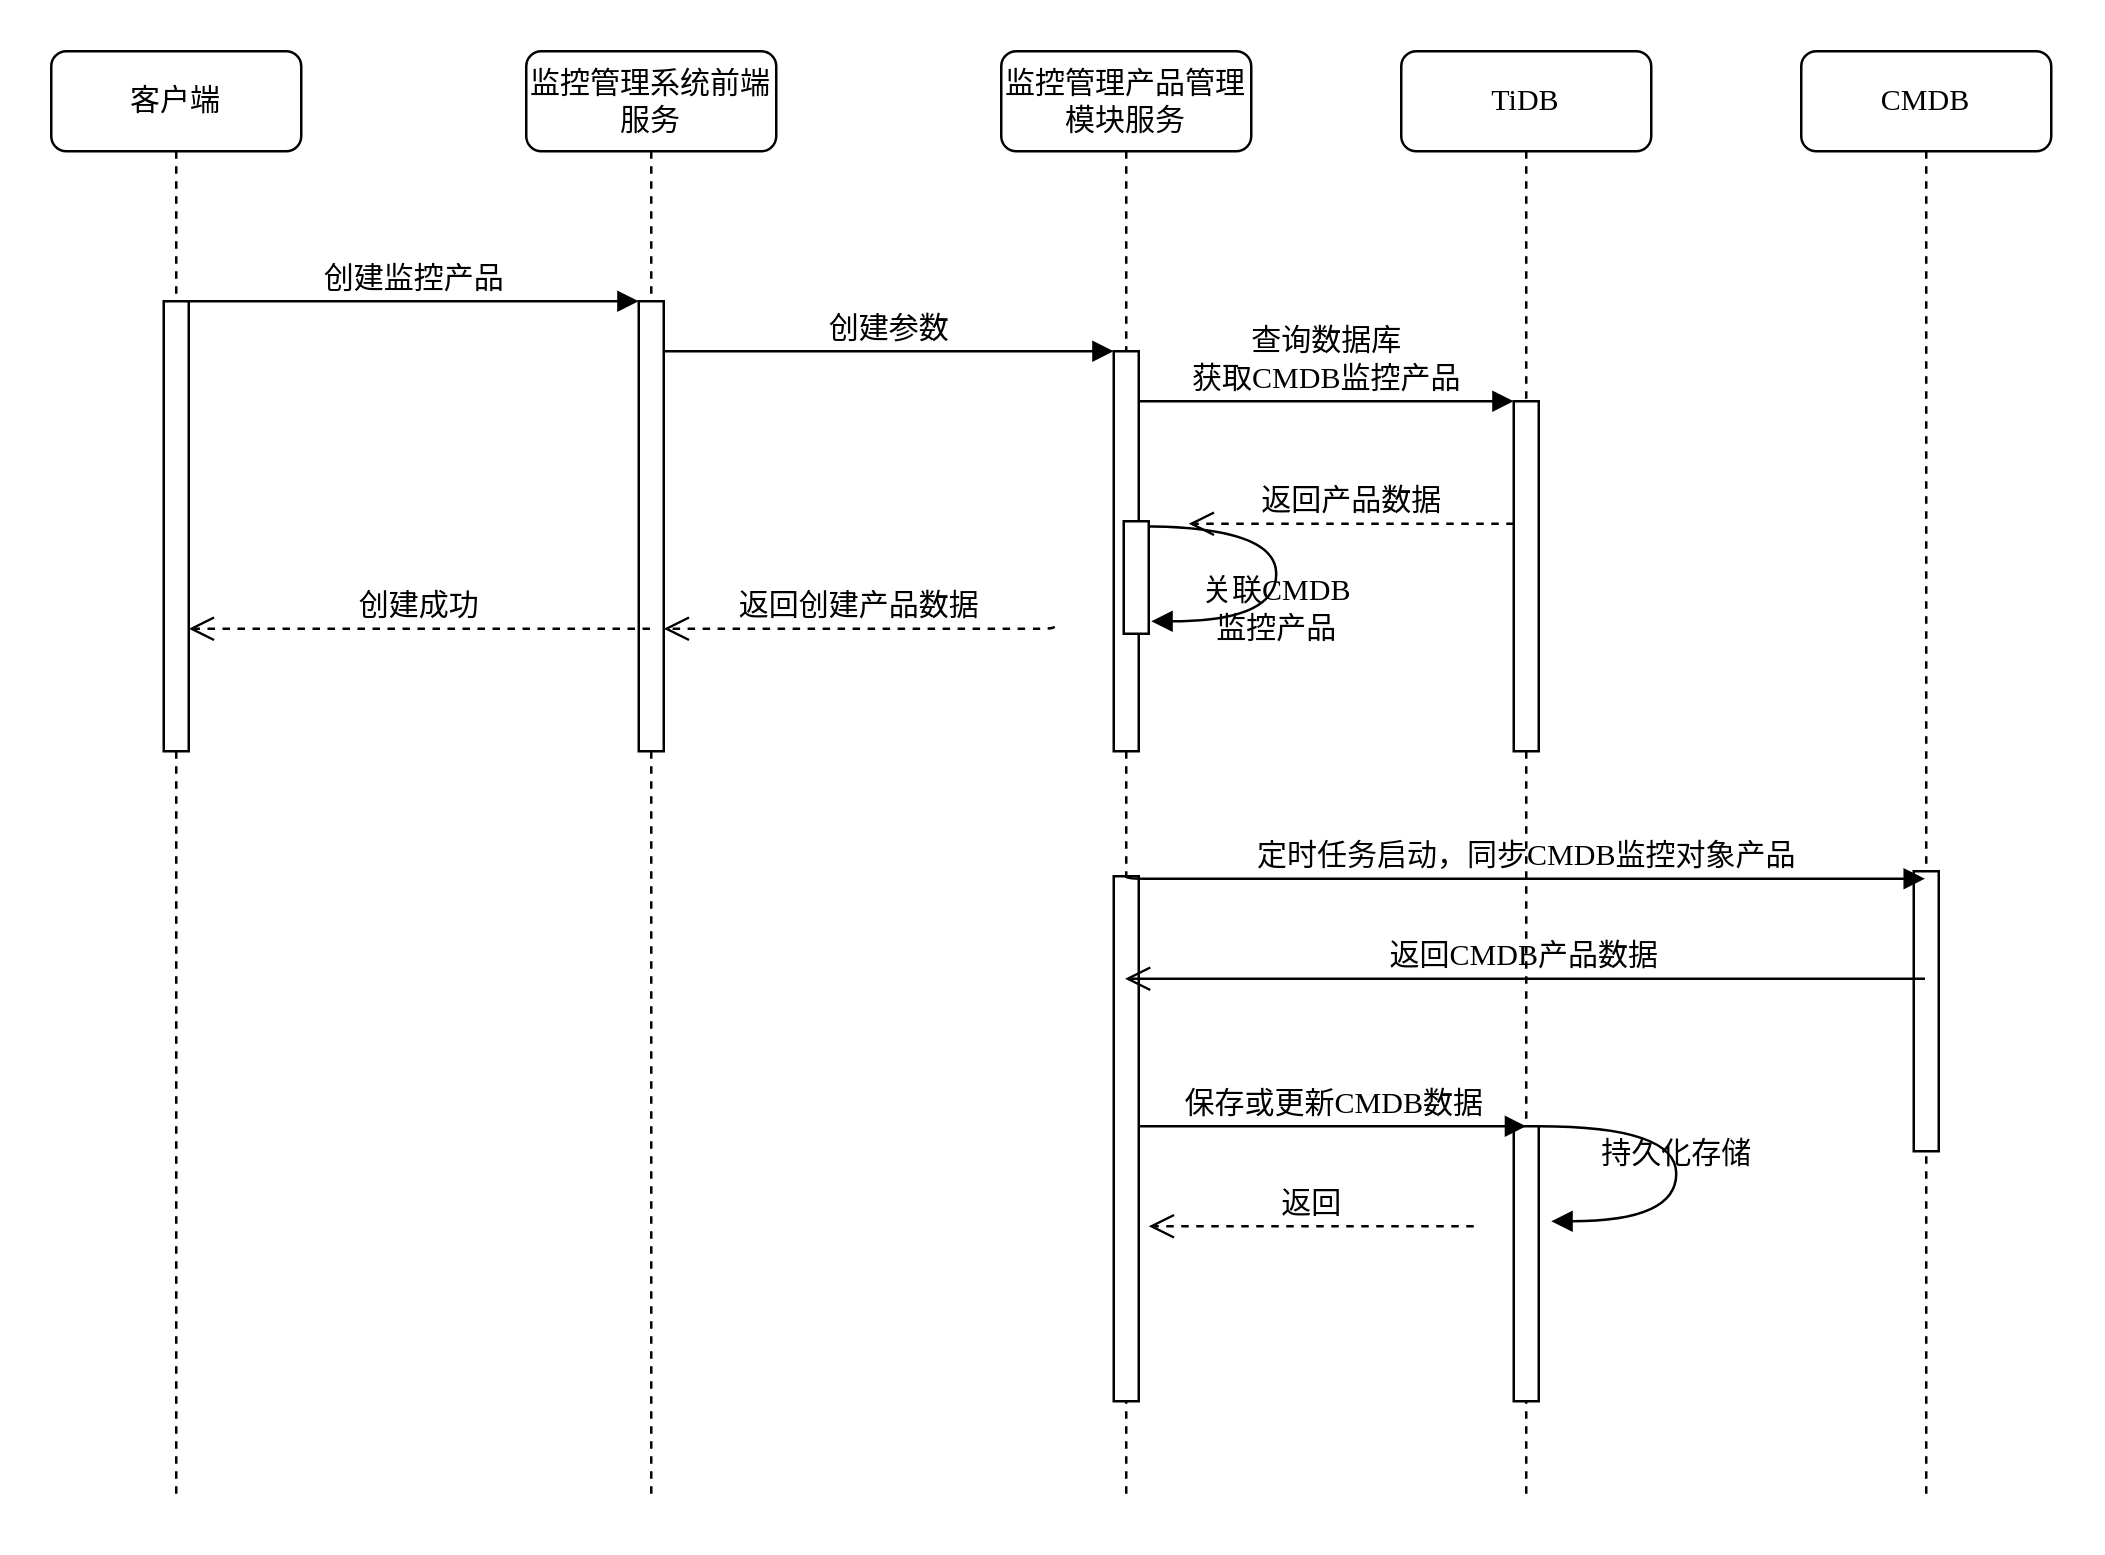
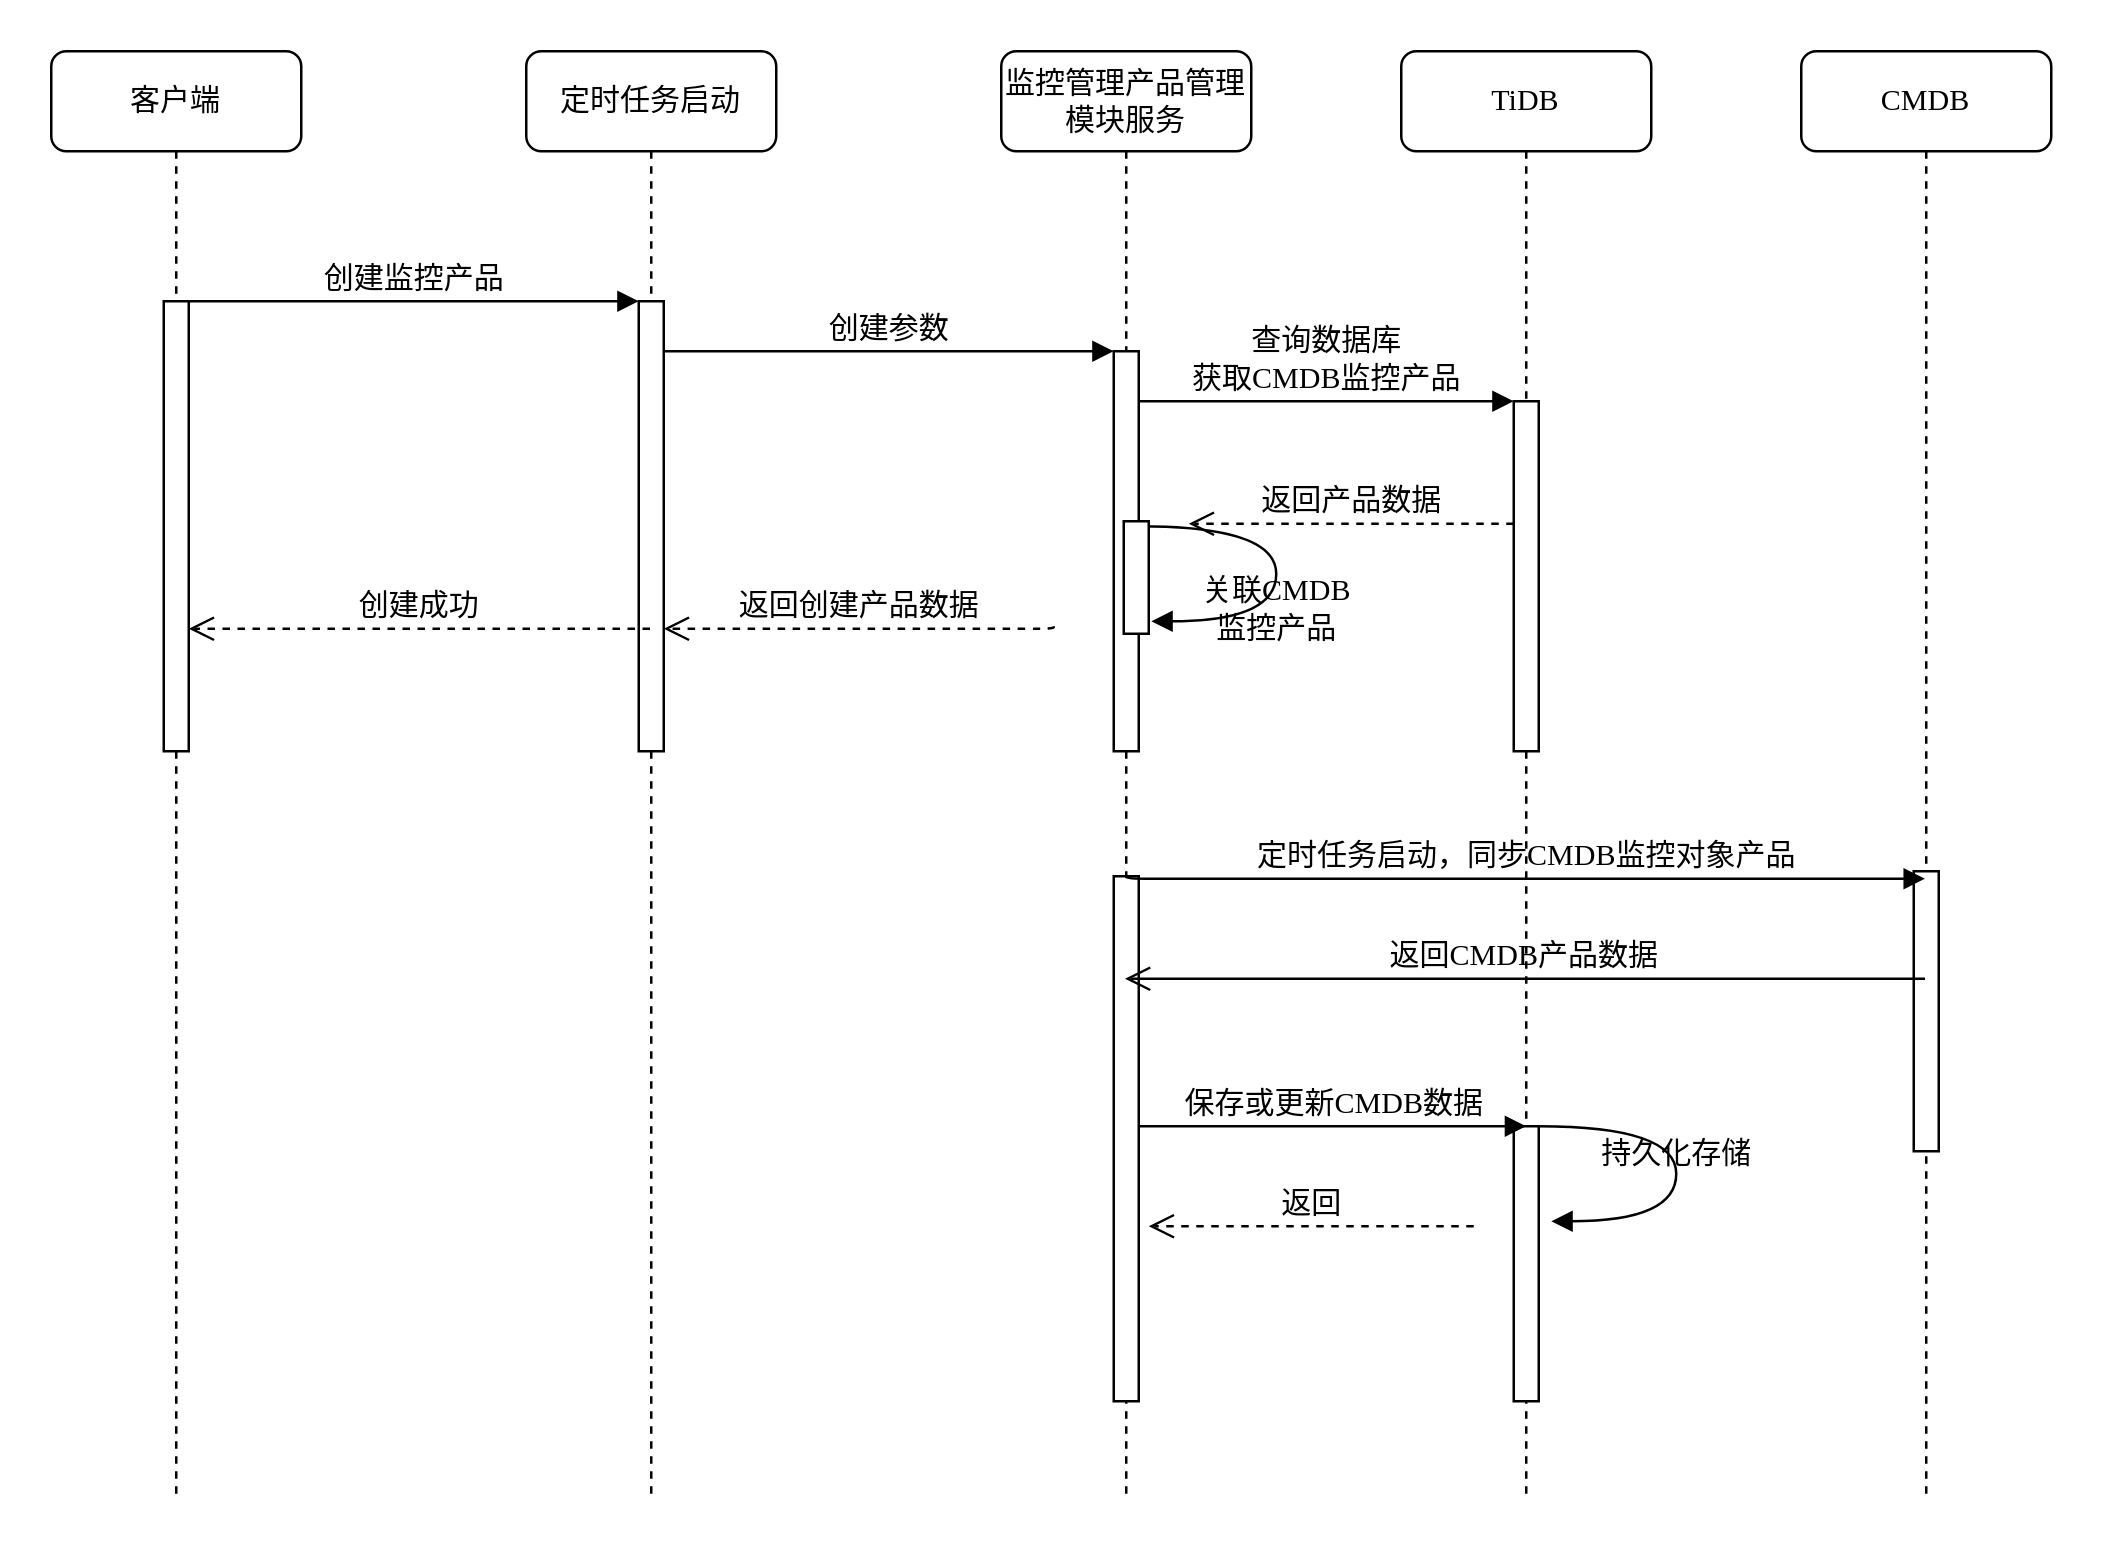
(651, 101) -> (651, 101)
